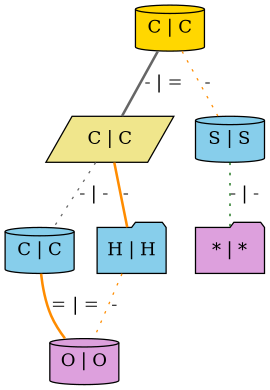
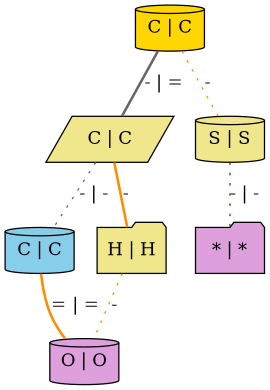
(230, 139) -> (230, 139)
(132, 250) -> (132, 250)
